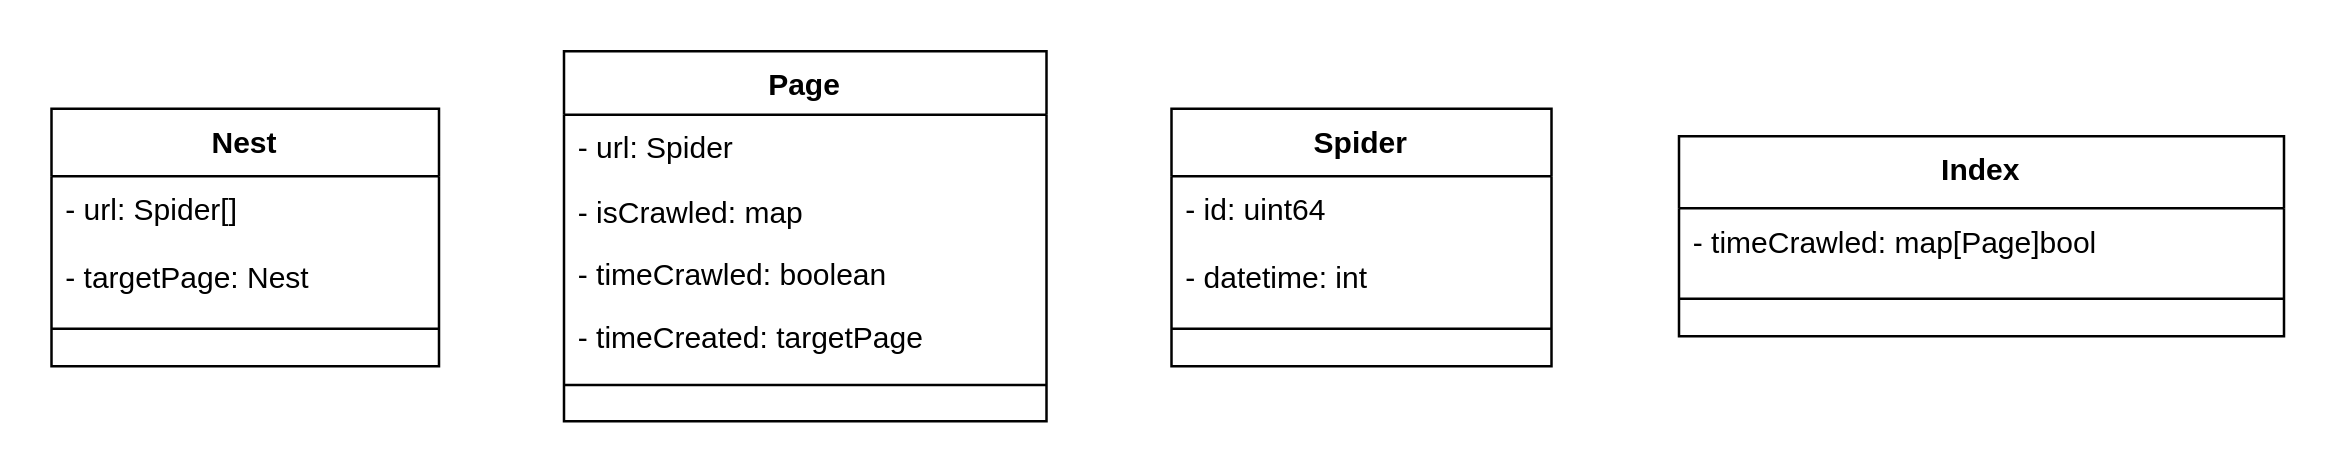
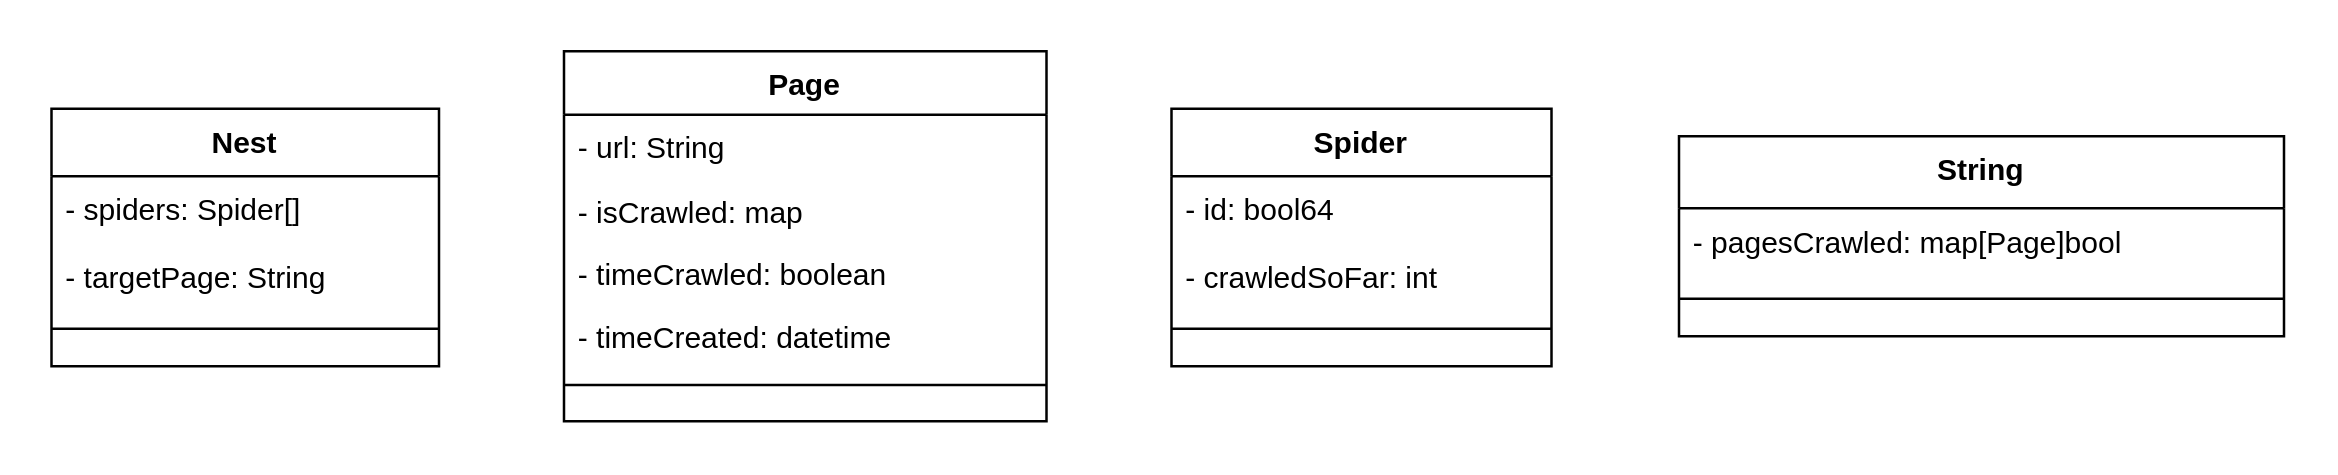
(667, 148) -> (667, 148)
(1980, 170) -> (1980, 170)
(172, 210) -> (205, 210)
(1266, 210) -> (1266, 210)
(1904, 243) -> (1917, 243)
(205, 278) -> (217, 278)
(1292, 278) -> (1325, 278)
(772, 338) -> (751, 338)
